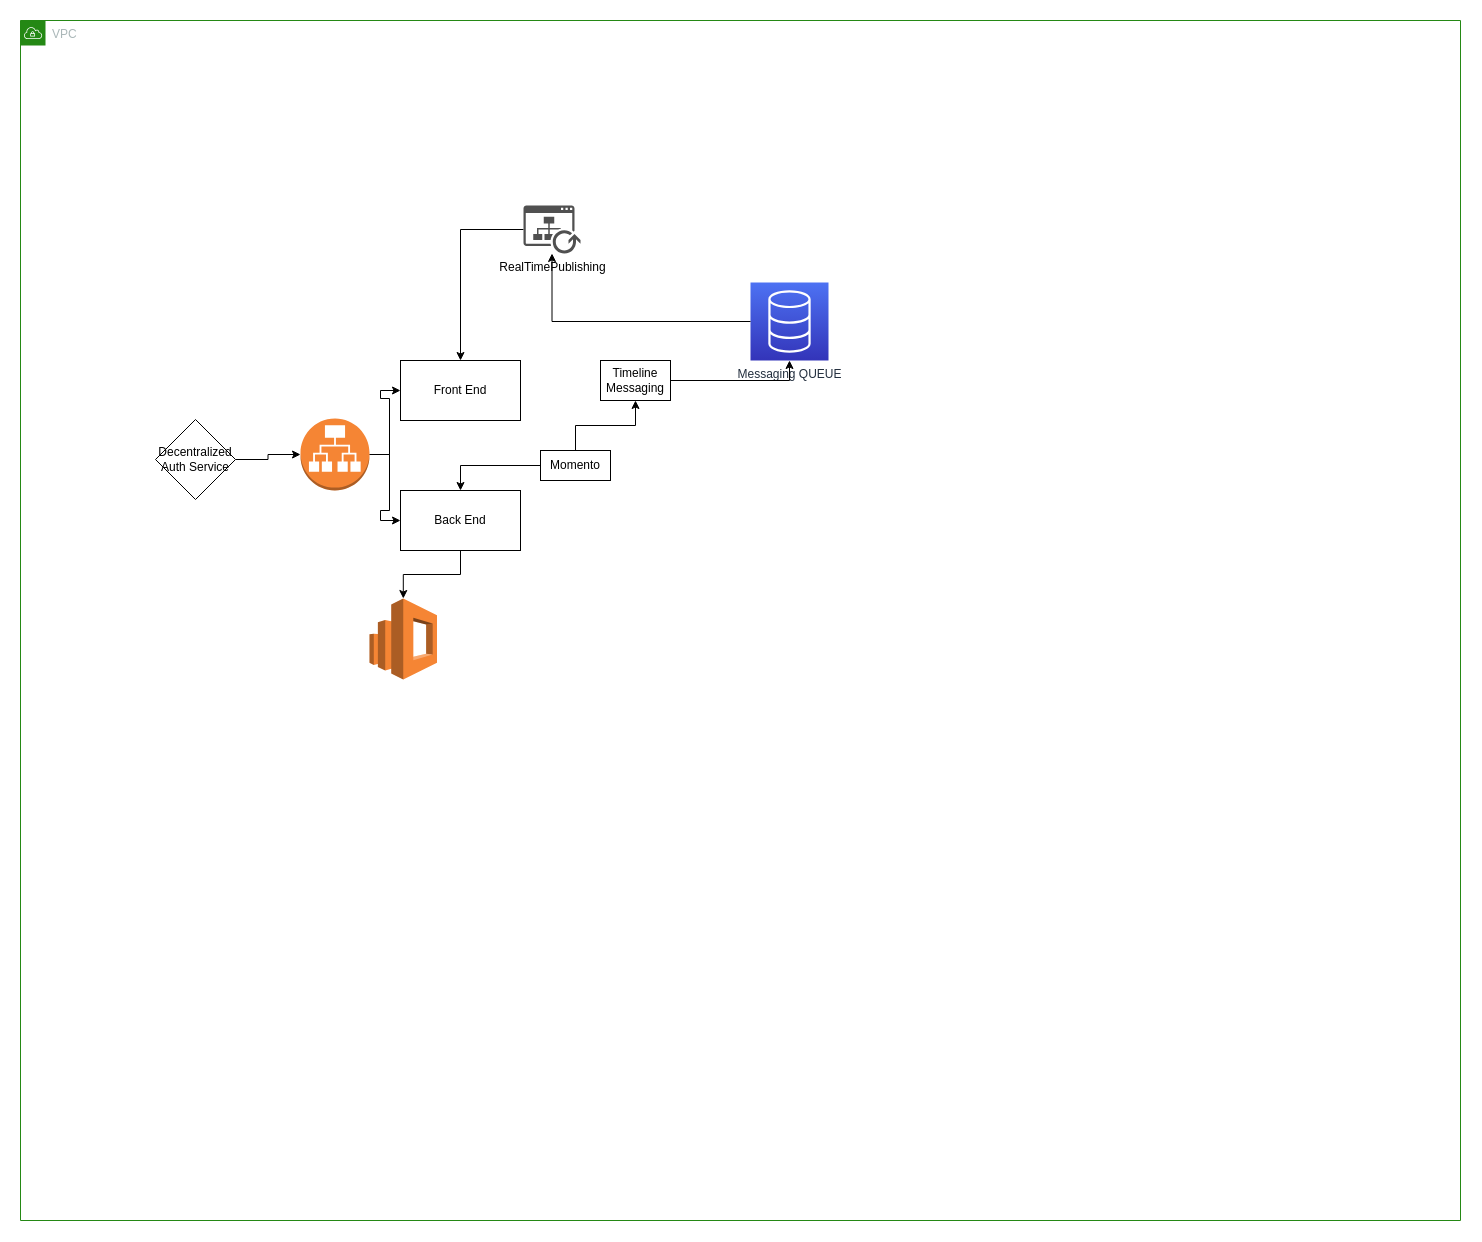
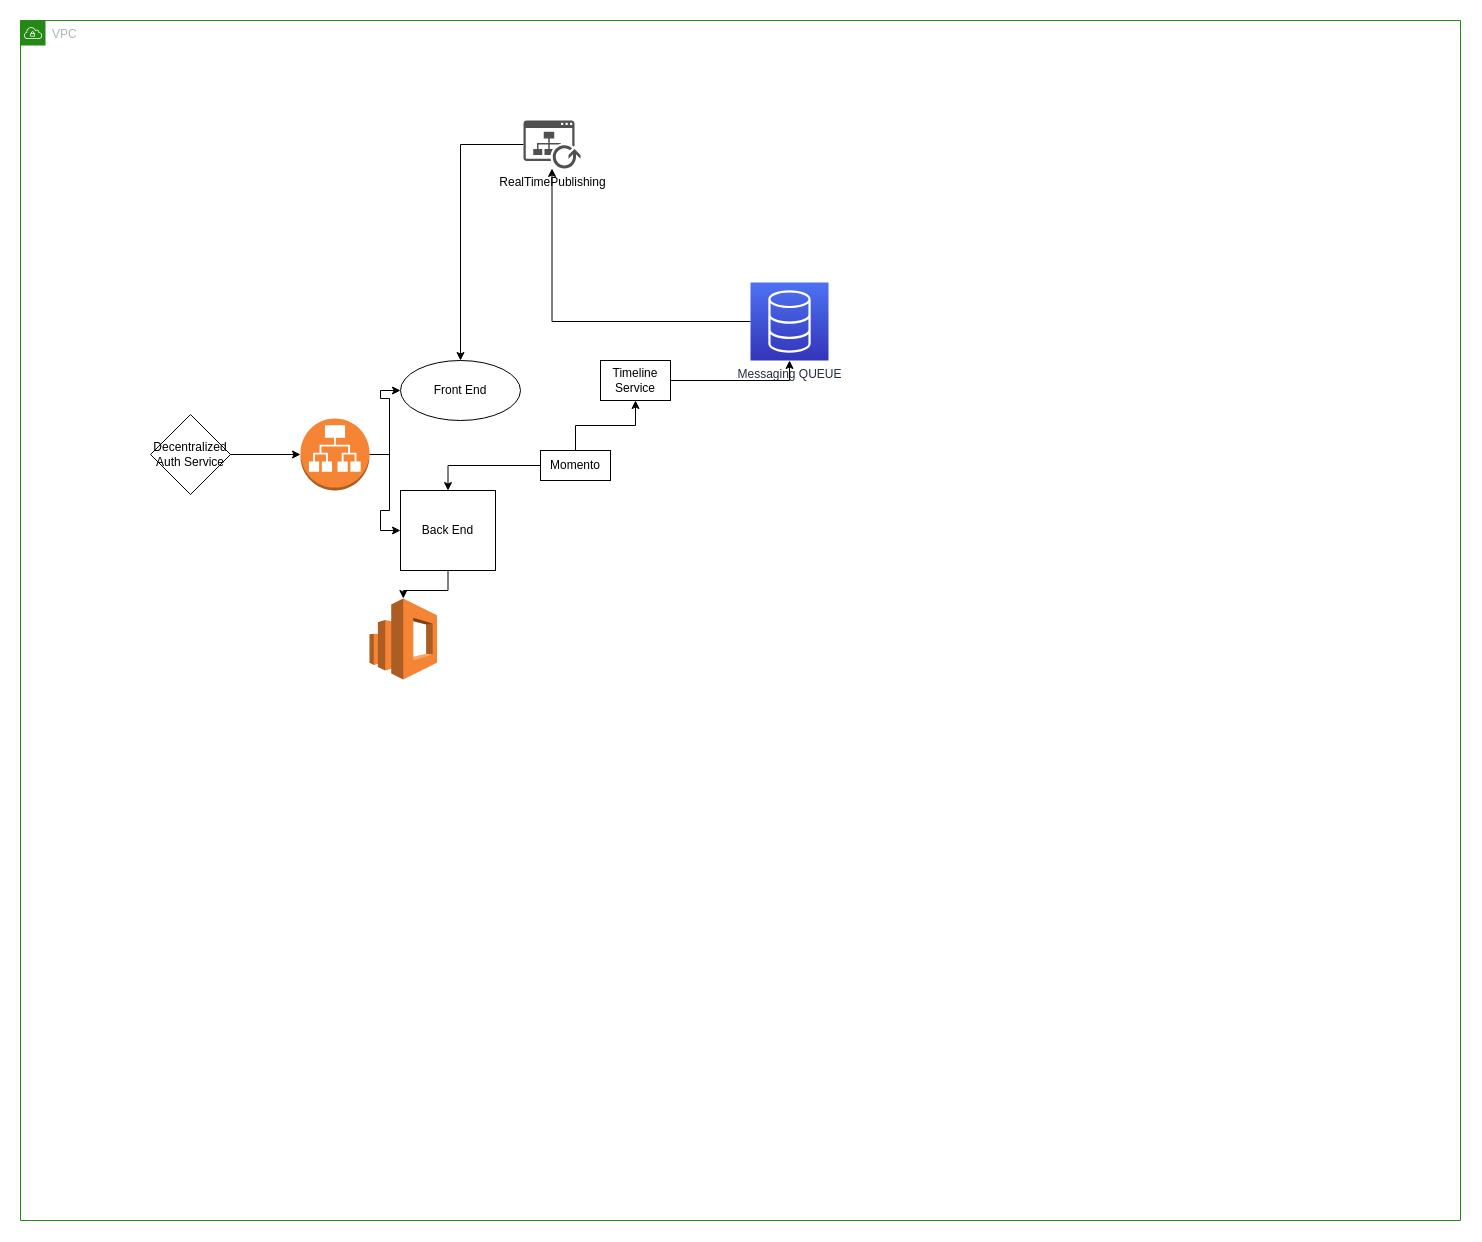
(552, 230) -> (552, 145)
(636, 381) -> (636, 381)
(461, 391) -> (461, 391)
(196, 460) -> (191, 455)
(461, 521) -> (448, 531)
